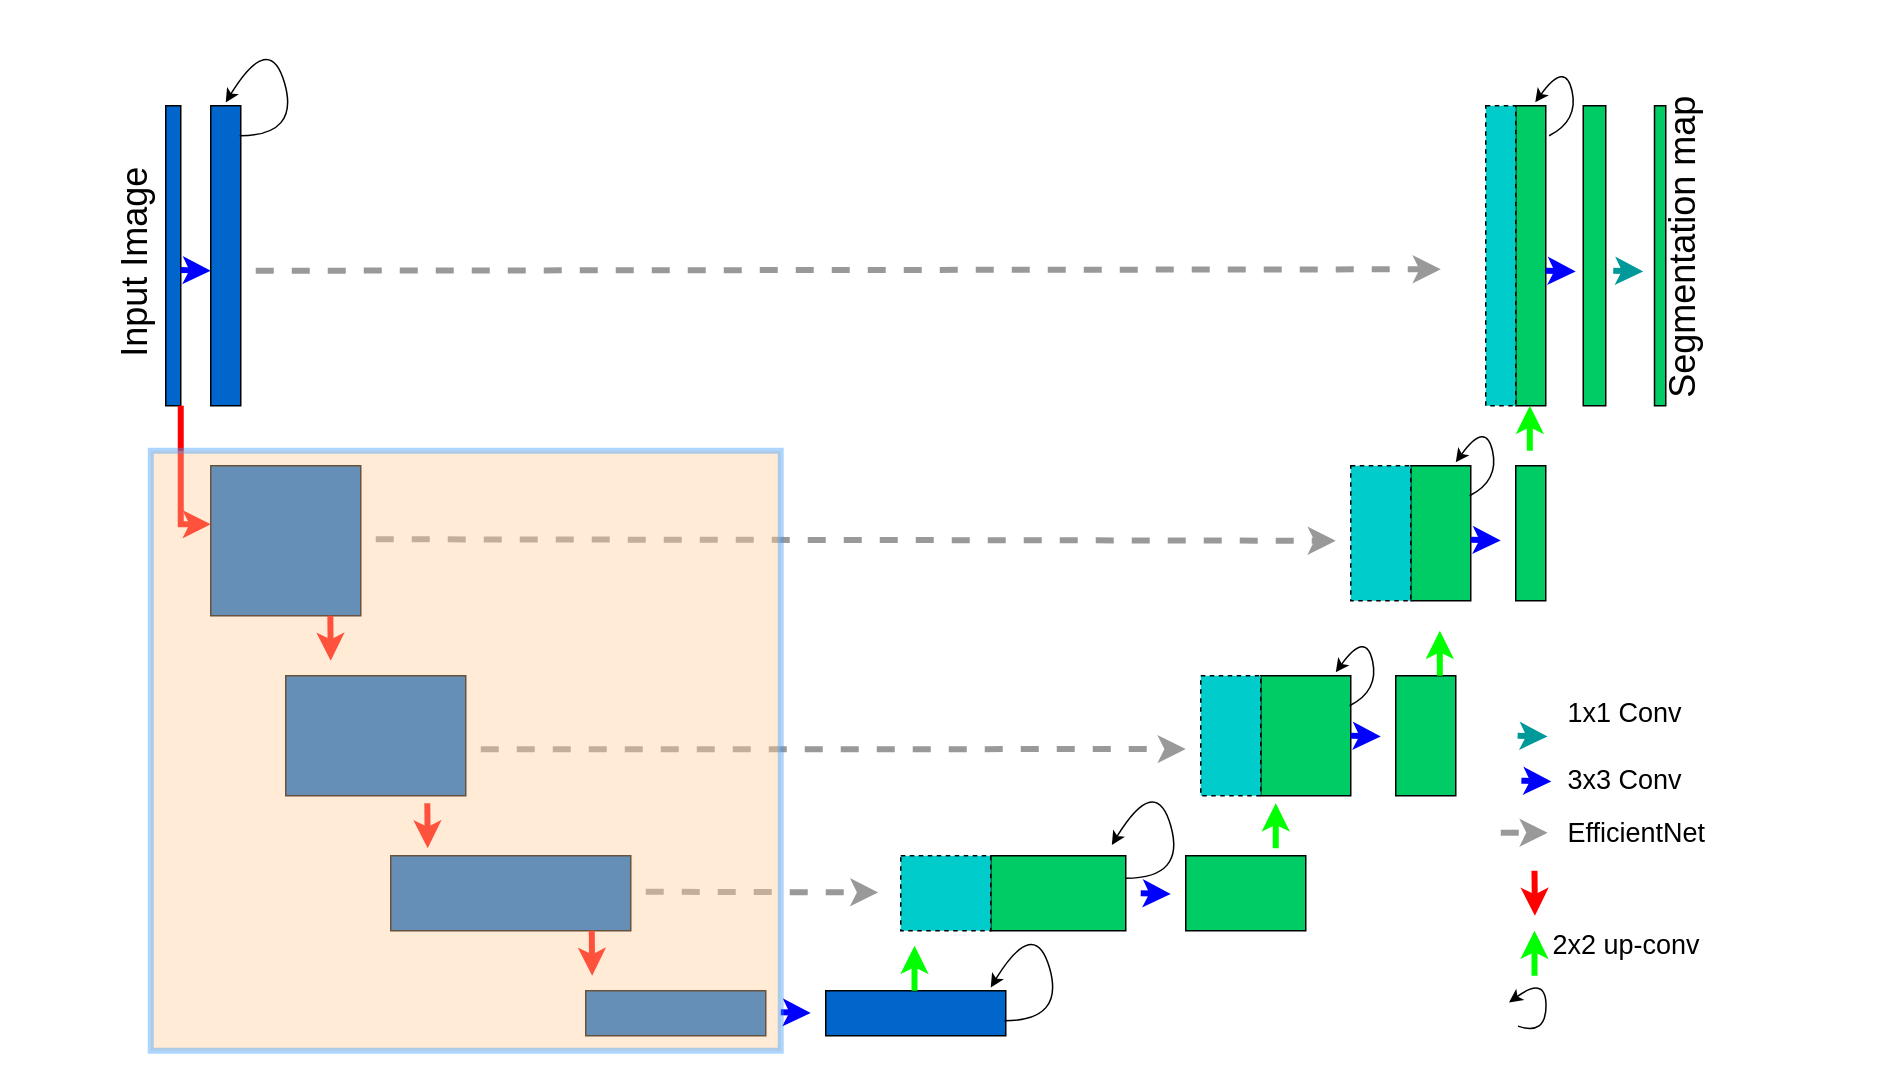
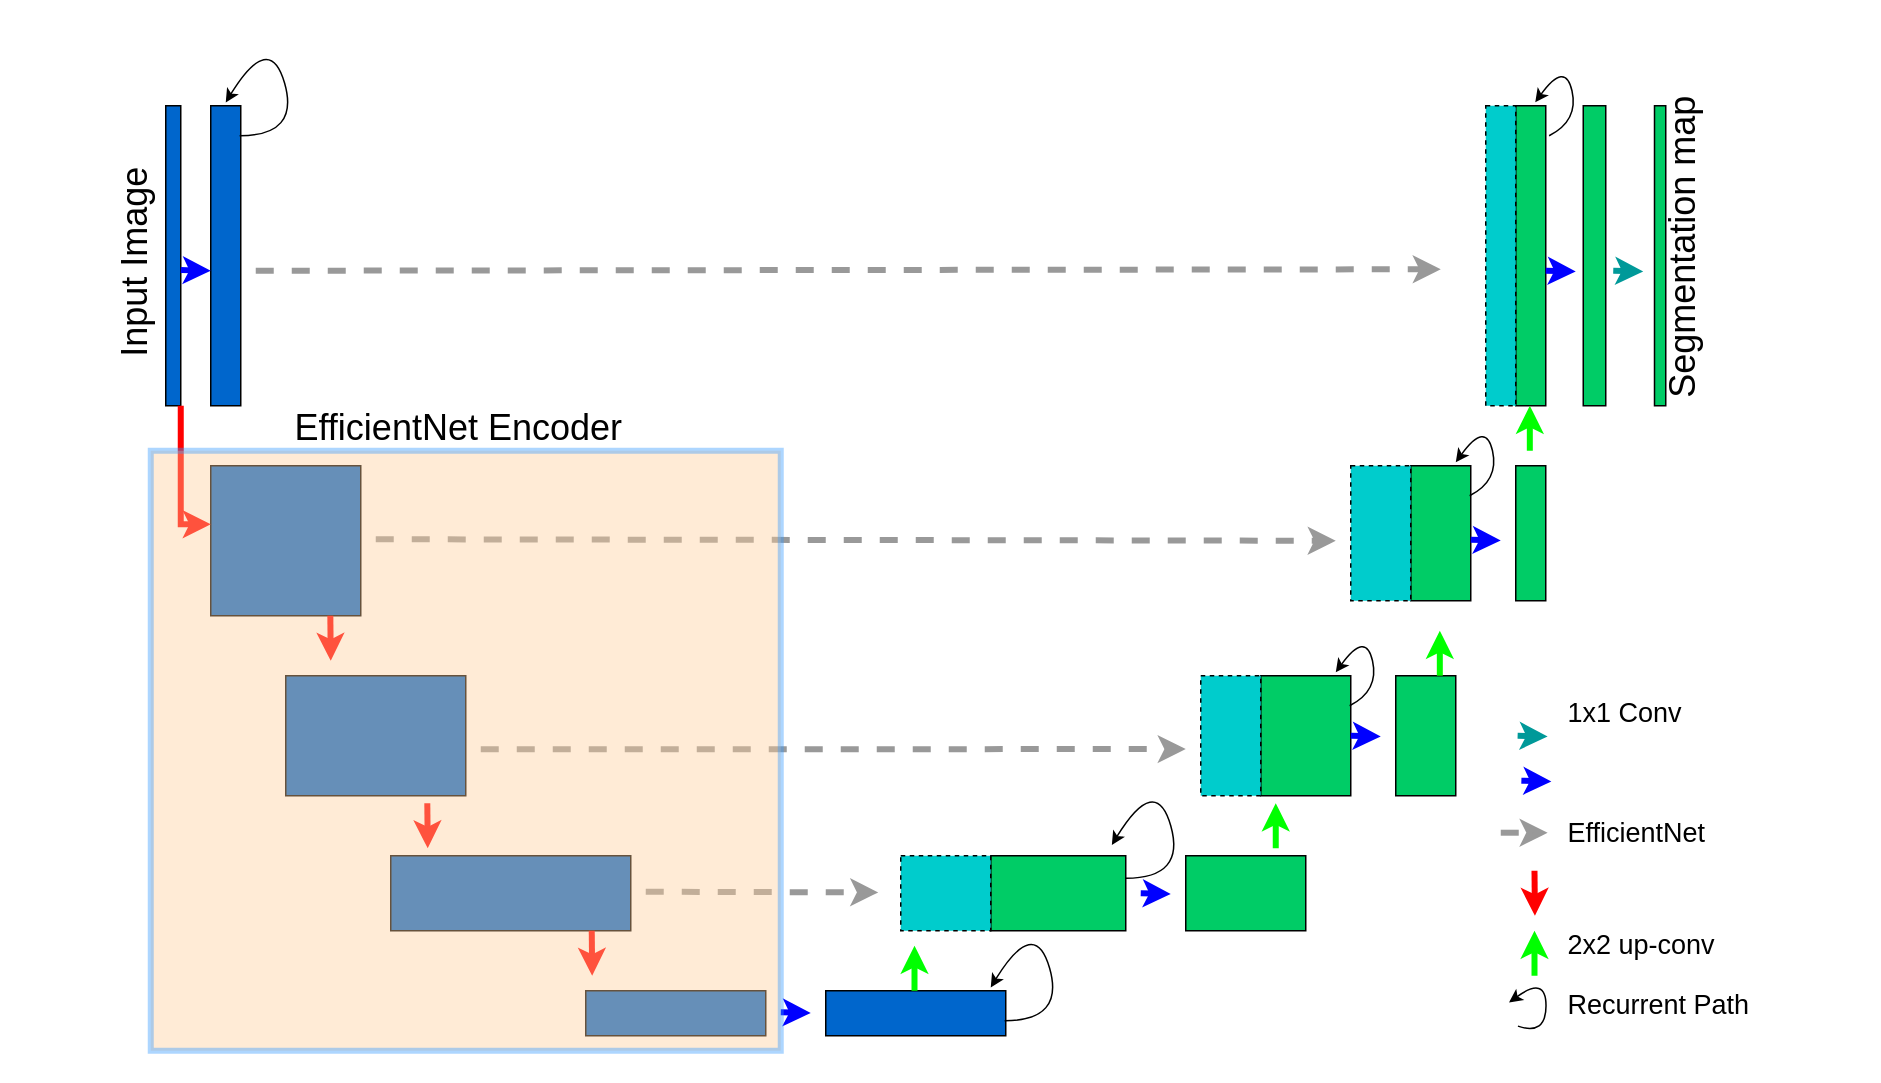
none -> (458, 428)
(1632, 781) -> none
(1632, 946) -> (1647, 946)
none -> (1670, 1006)
